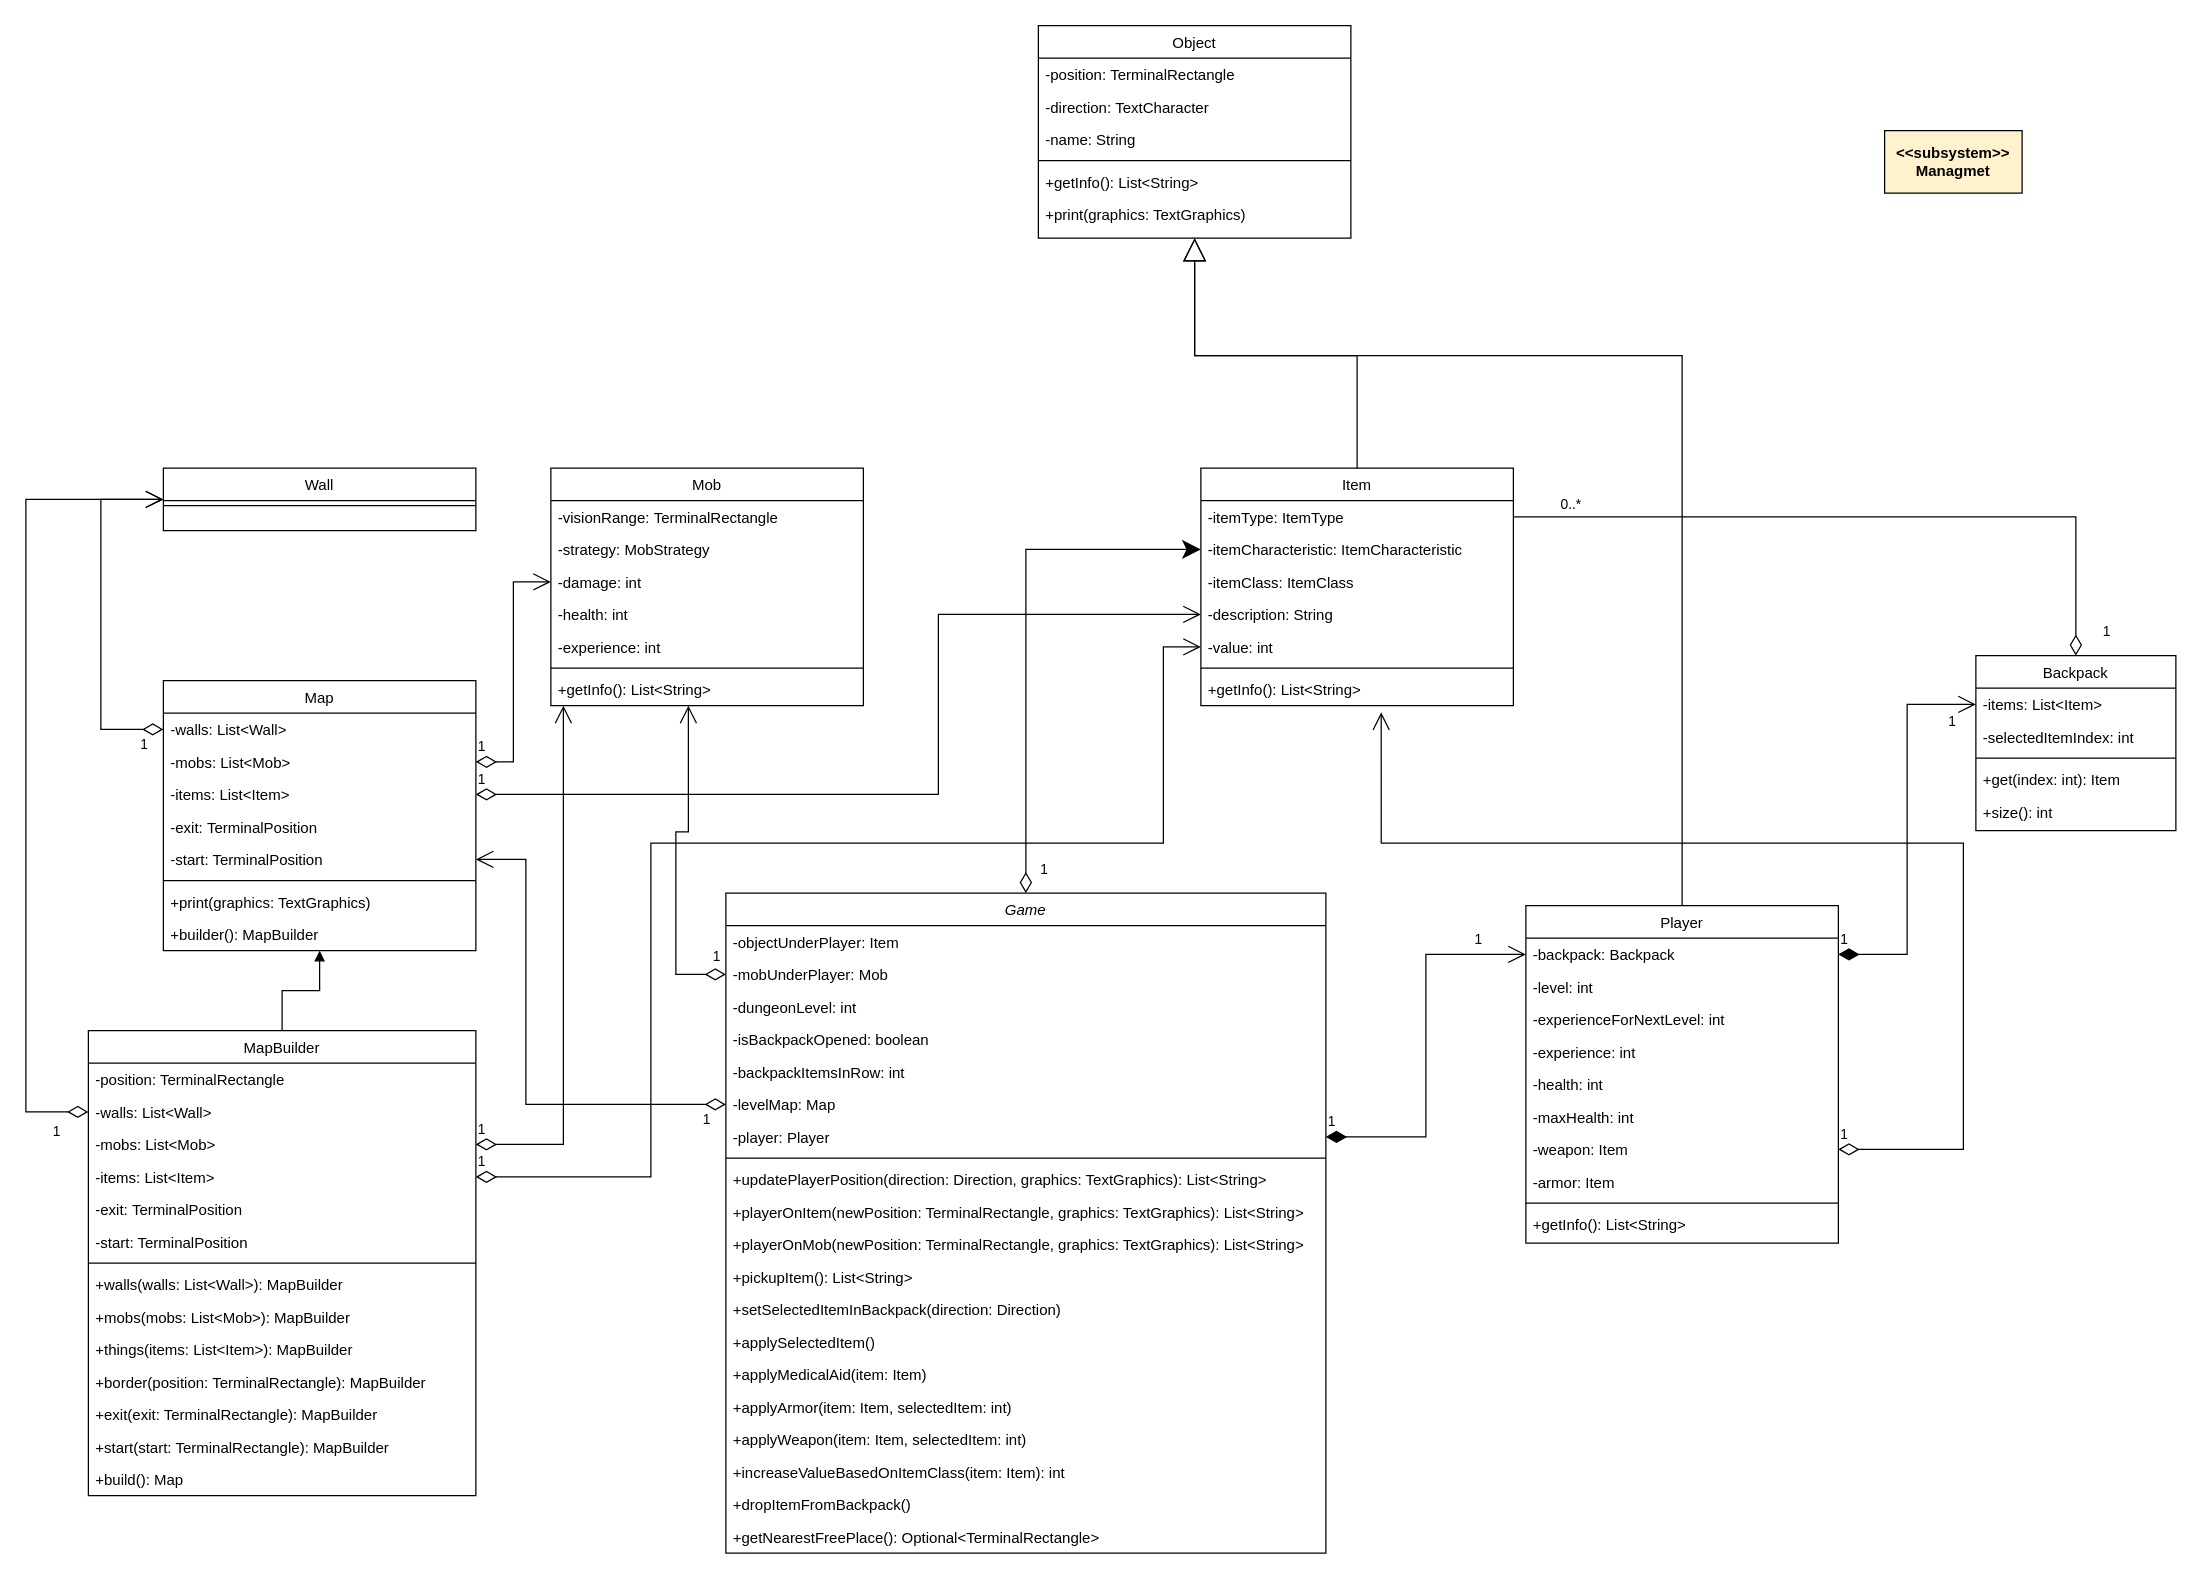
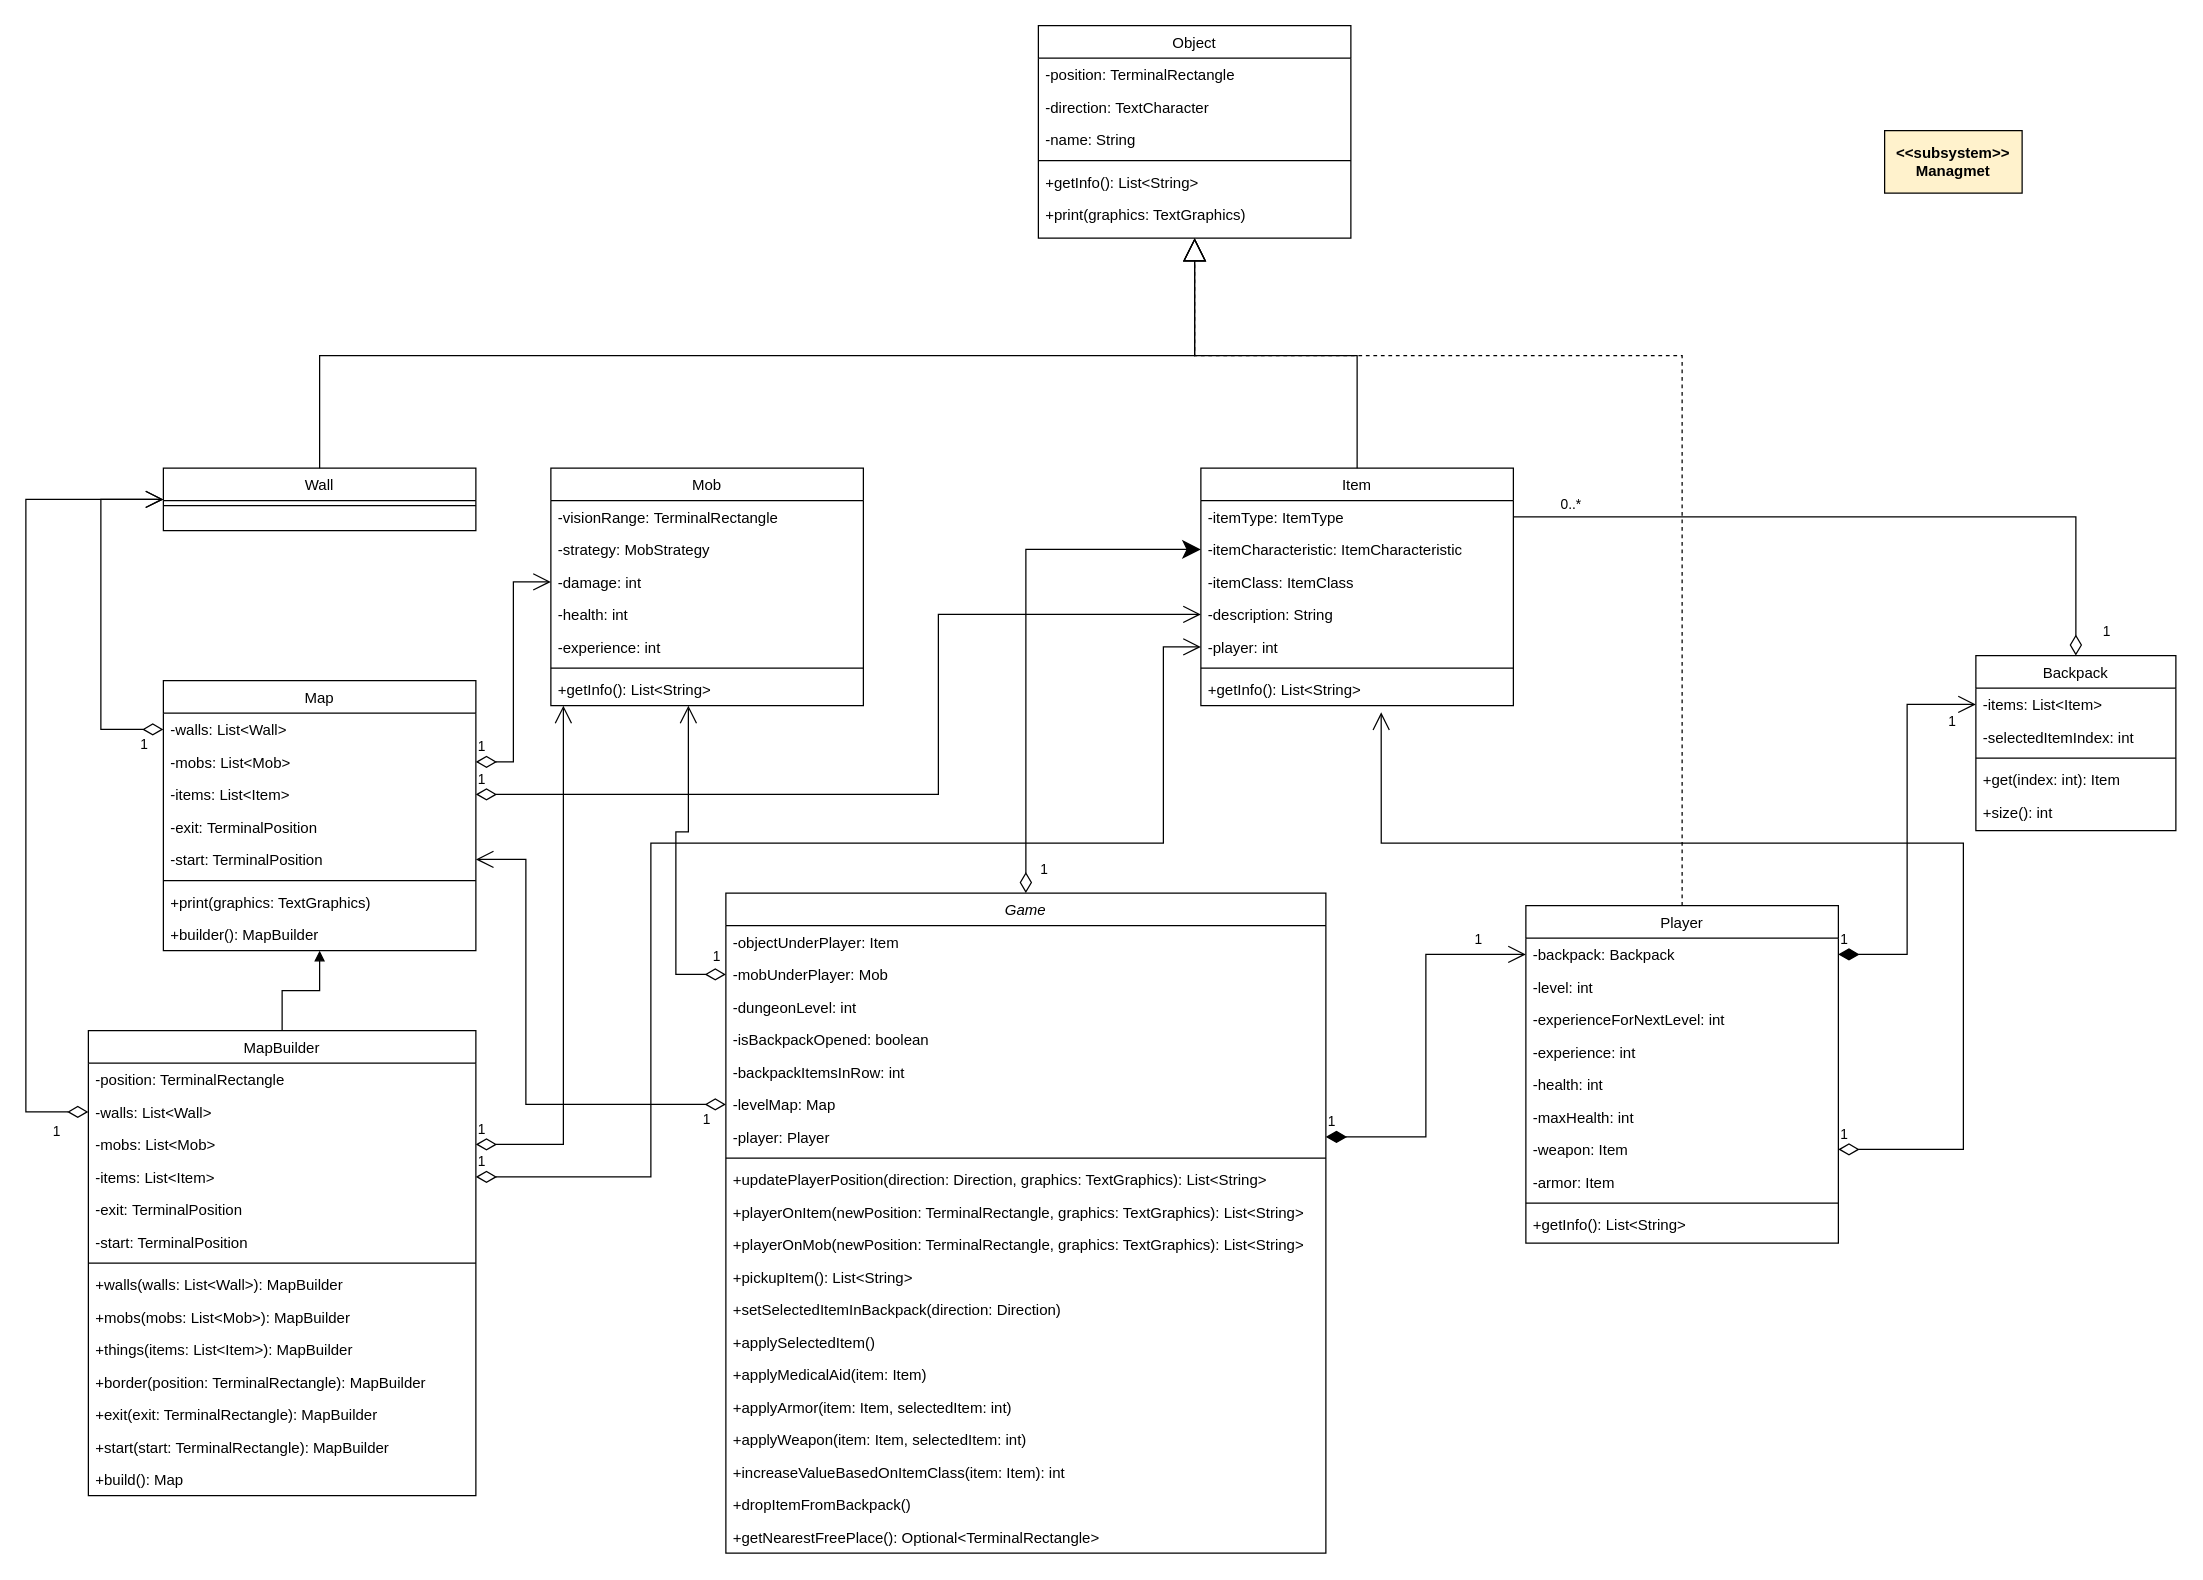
none -> (700, 356)
(1682, 469) -> (1682, 469)
(1246, 648) -> (1250, 648)
